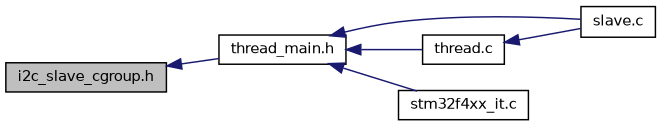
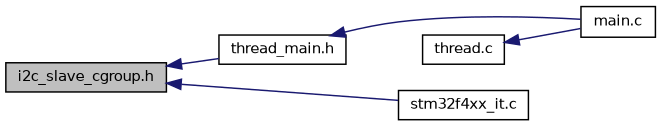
(618, 22) -> (618, 22)
(392, 50) -> none
(380, 80) -> (290, 92)
